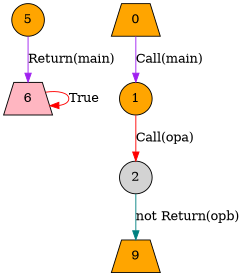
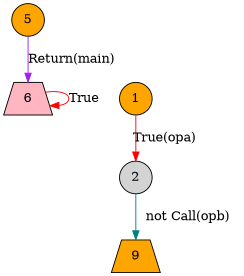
(136, 20) -> none
(165, 138) -> (165, 138)
(188, 217) -> (188, 217)
